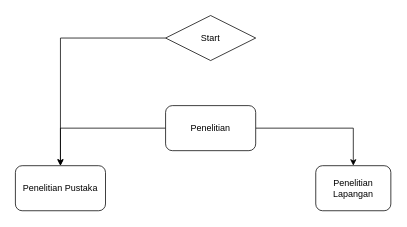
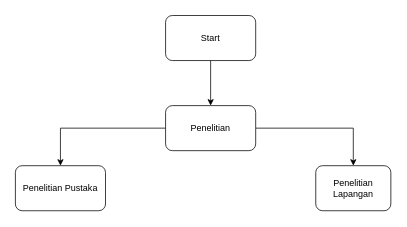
(69, 38) -> (210, 80)
(210, 38) -> (210, 38)
